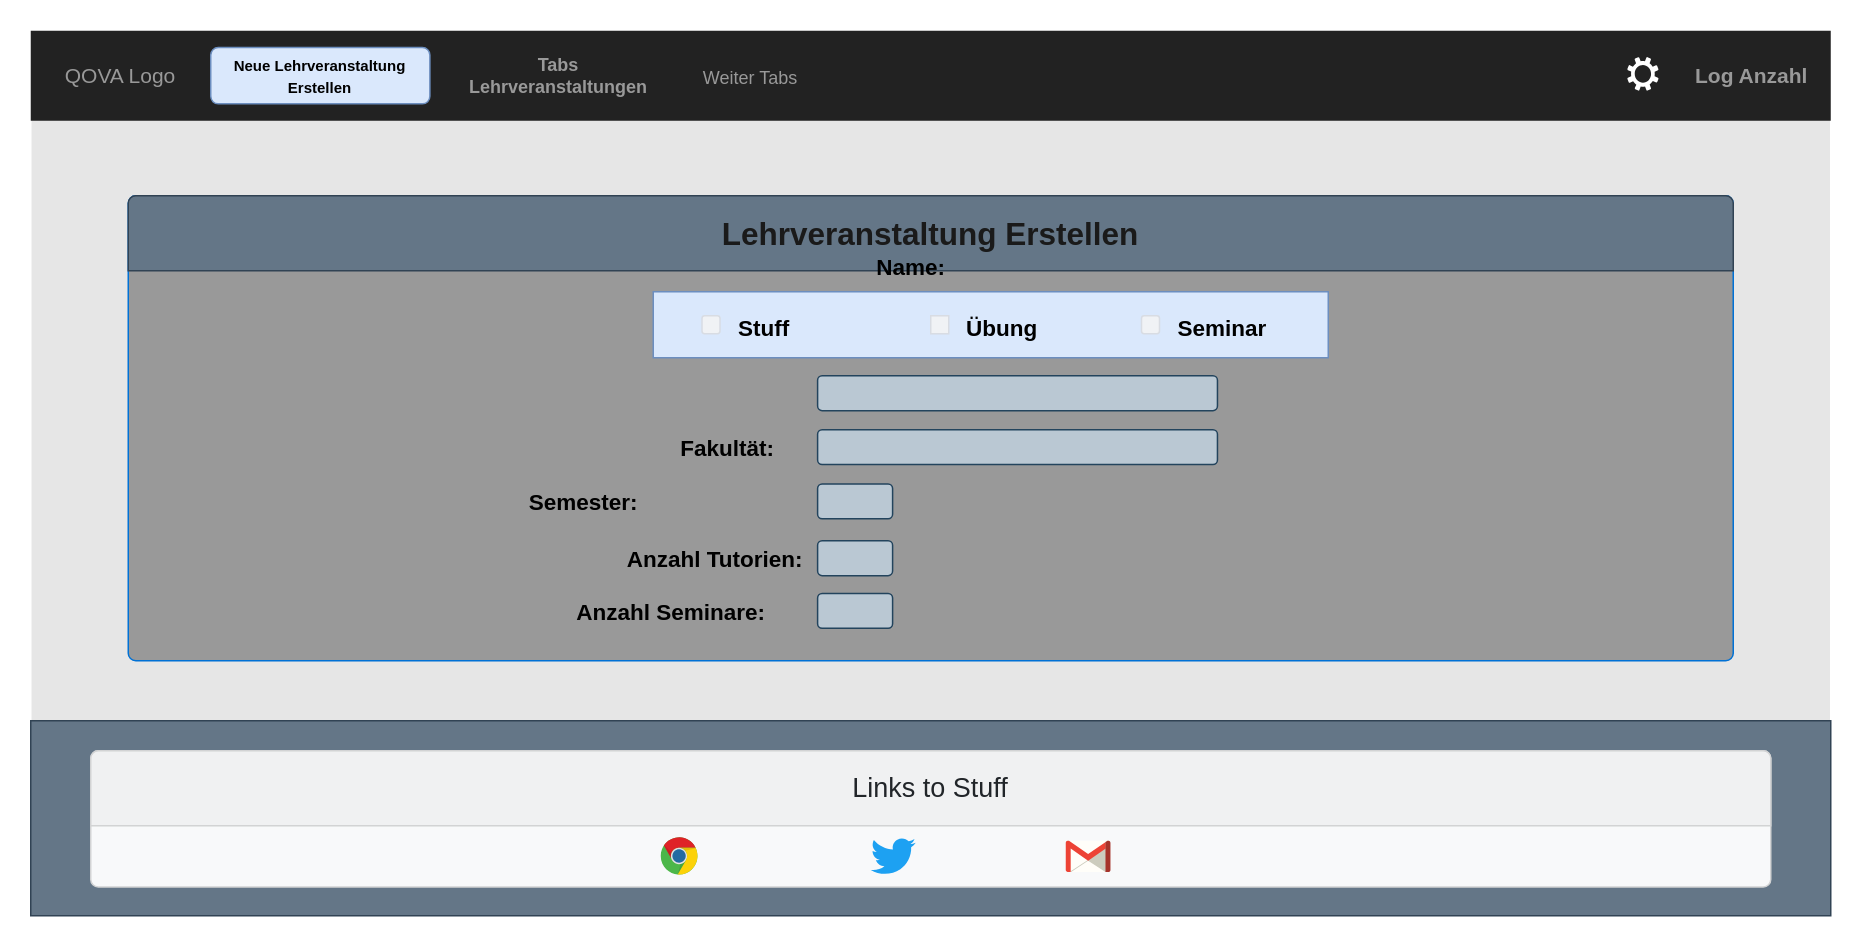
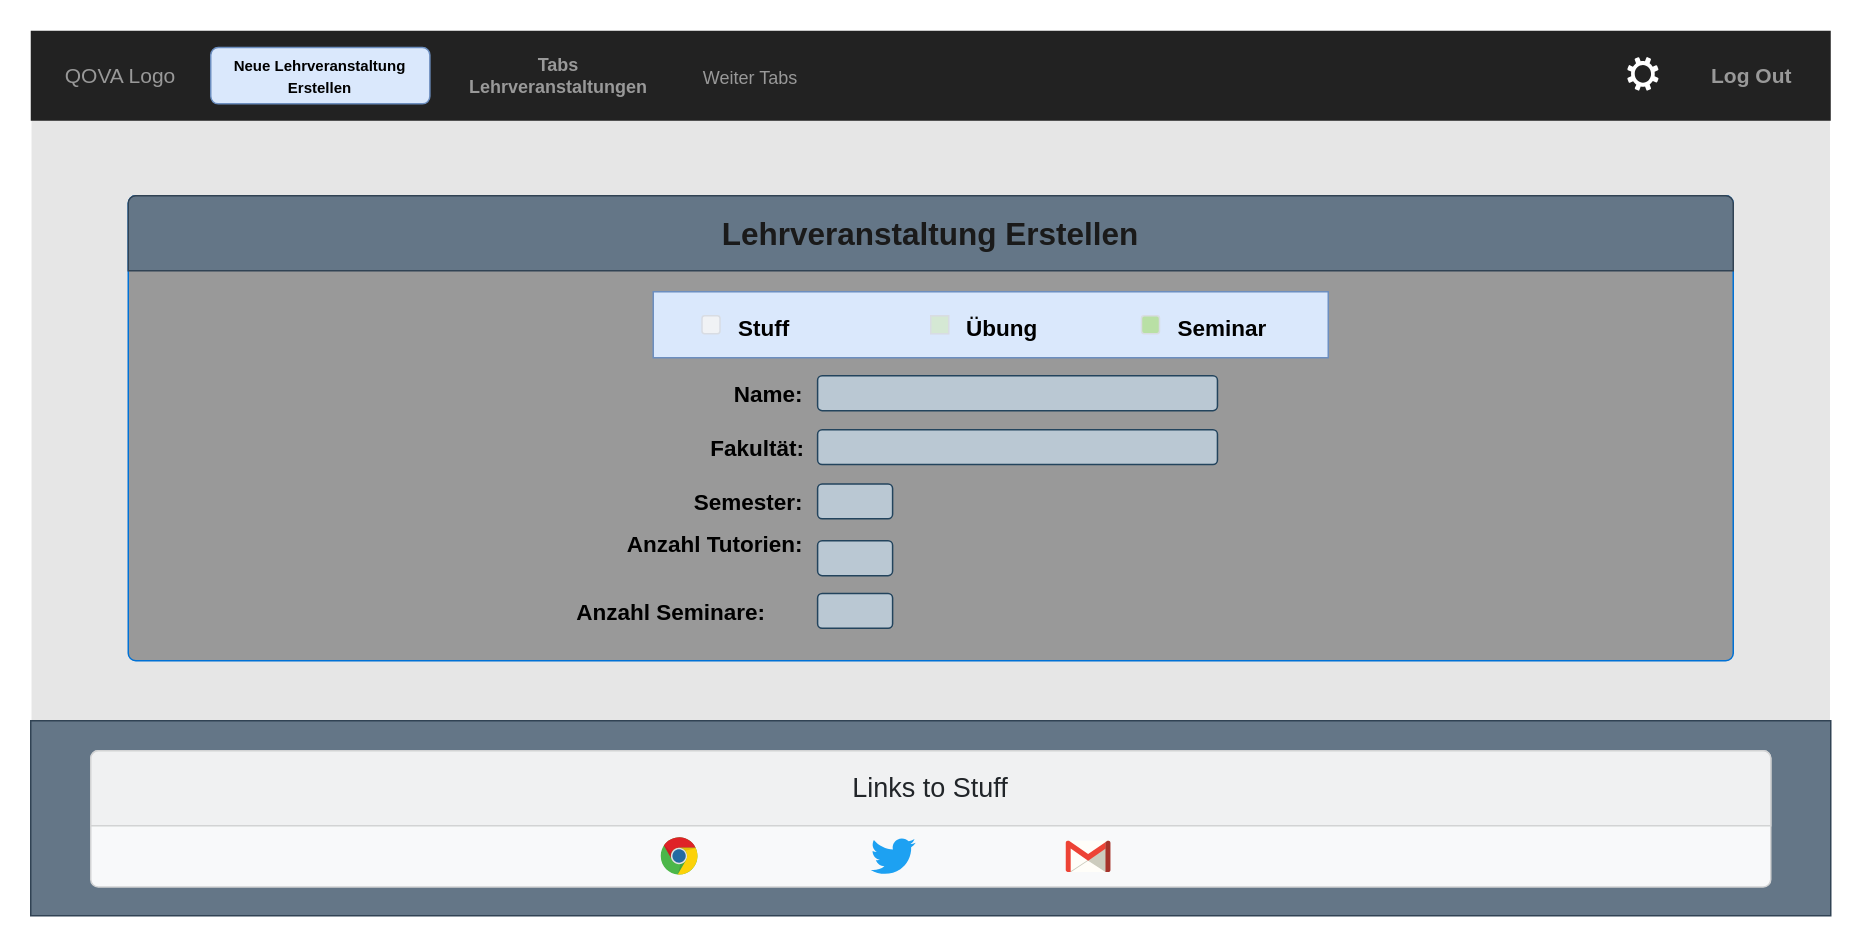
(1752, 76) -> (1752, 76)
(857, 266) -> (715, 393)
(940, 325) -> (940, 325)
(1151, 325) -> (1151, 325)
(686, 447) -> (716, 447)
(551, 501) -> (716, 501)
(701, 558) -> (701, 543)
